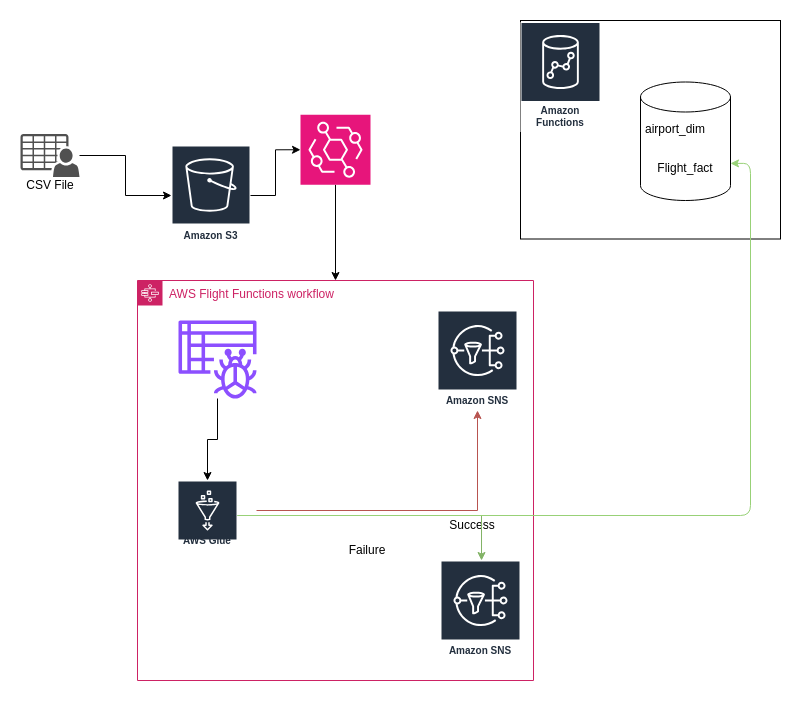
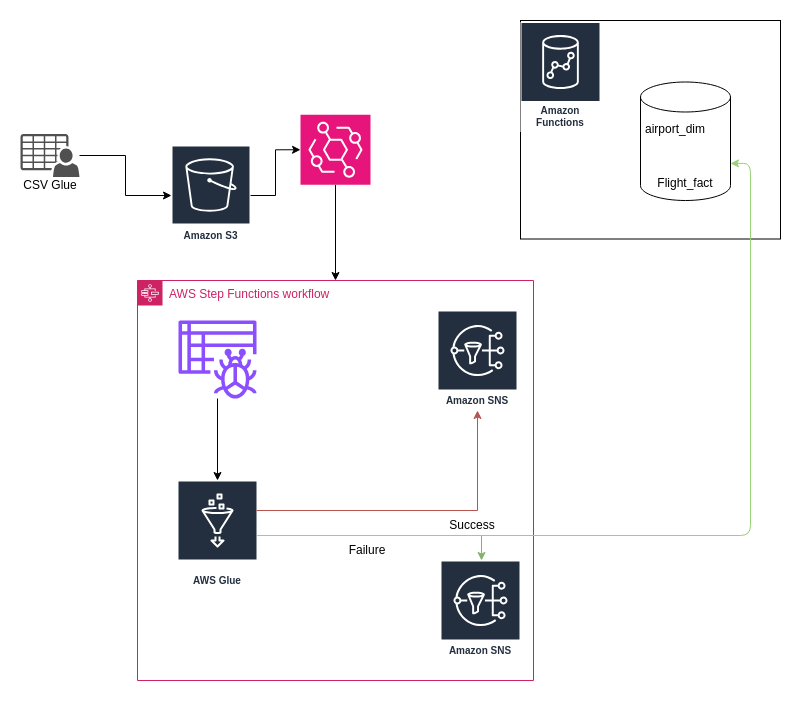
(686, 169) -> (686, 184)
(51, 186) -> (51, 186)
(256, 295) -> (252, 295)
(208, 516) -> (218, 536)
